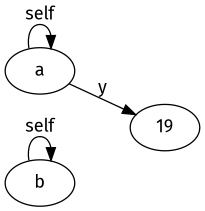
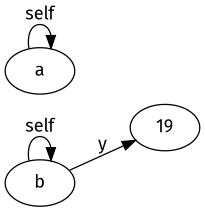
(96, 96) -> (96, 158)
